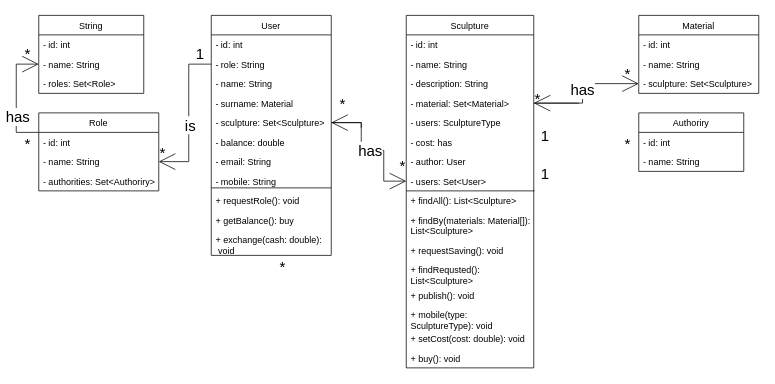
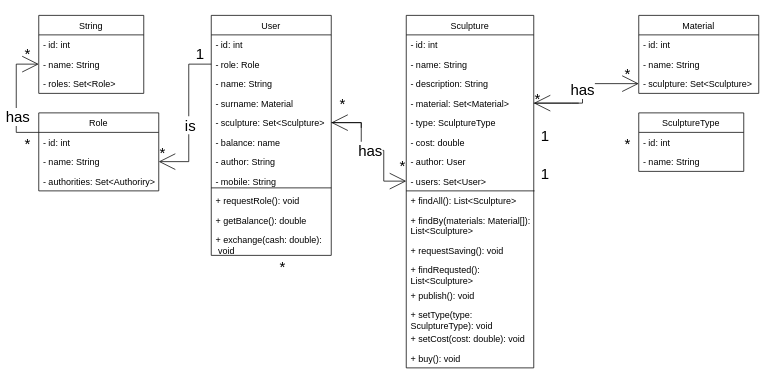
(245, 65) -> (240, 65)
(462, 123) -> (460, 123)
(691, 123) -> (691, 123)
(252, 143) -> (248, 143)
(434, 143) -> (441, 143)
(246, 162) -> (251, 162)
(258, 221) -> (265, 221)
(441, 315) -> (446, 315)
